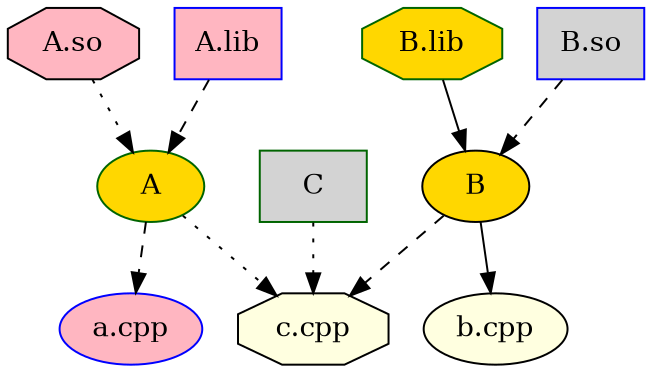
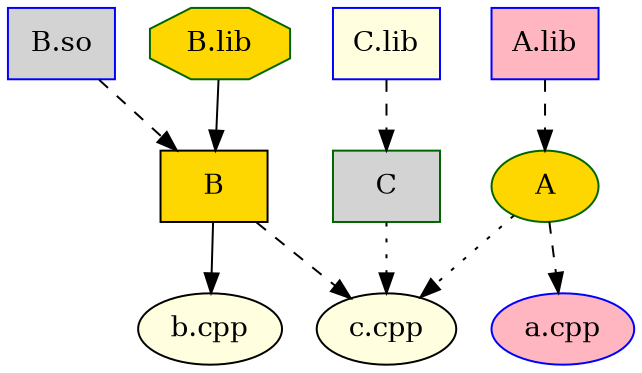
(73, 44) -> none
none -> (386, 44)
(476, 186) -> (214, 186)
(313, 329) -> (386, 329)
